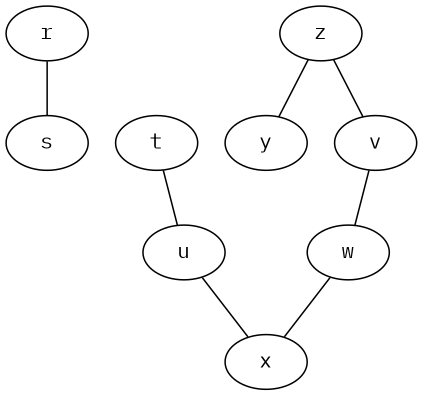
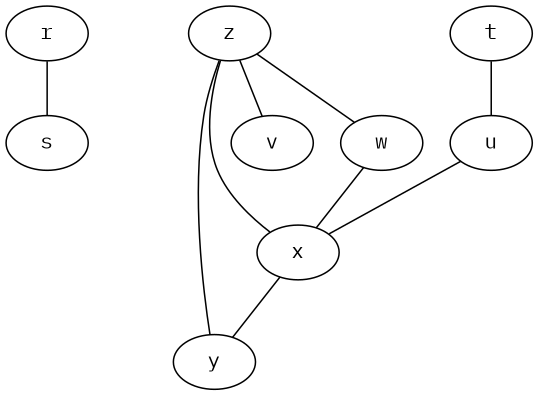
none -> (213, 156)
(362, 198) -> (306, 88)
none -> (256, 307)
